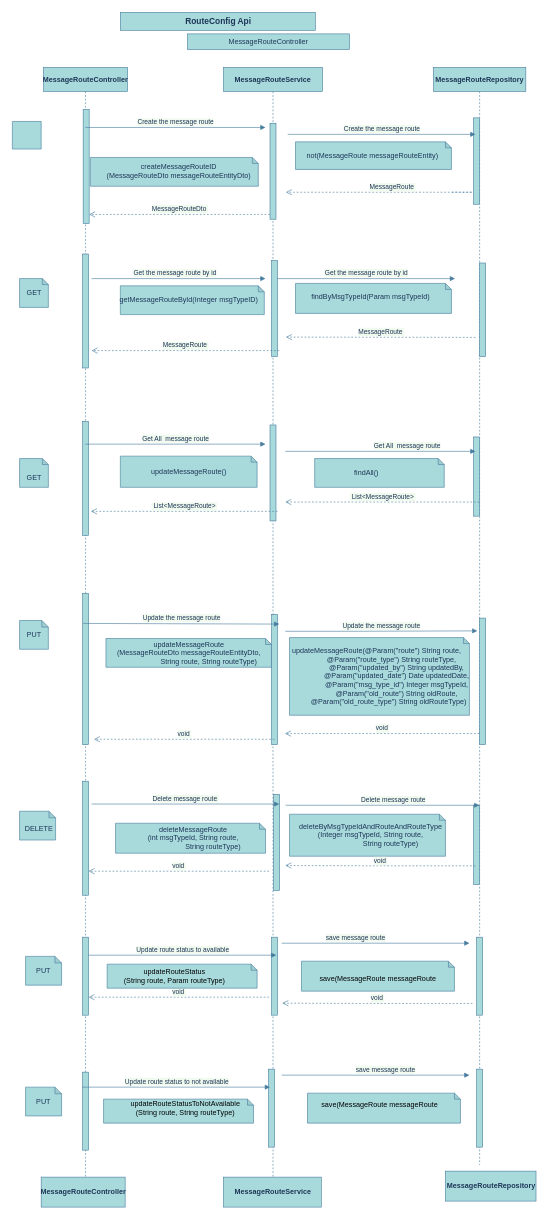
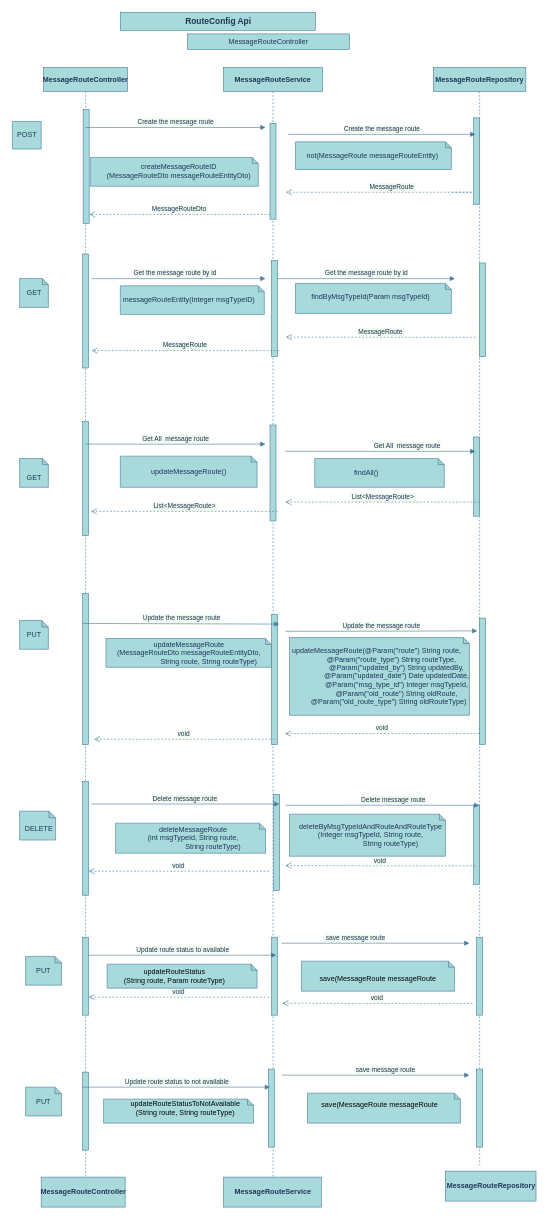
none -> (27, 135)
(189, 300) -> (189, 300)
